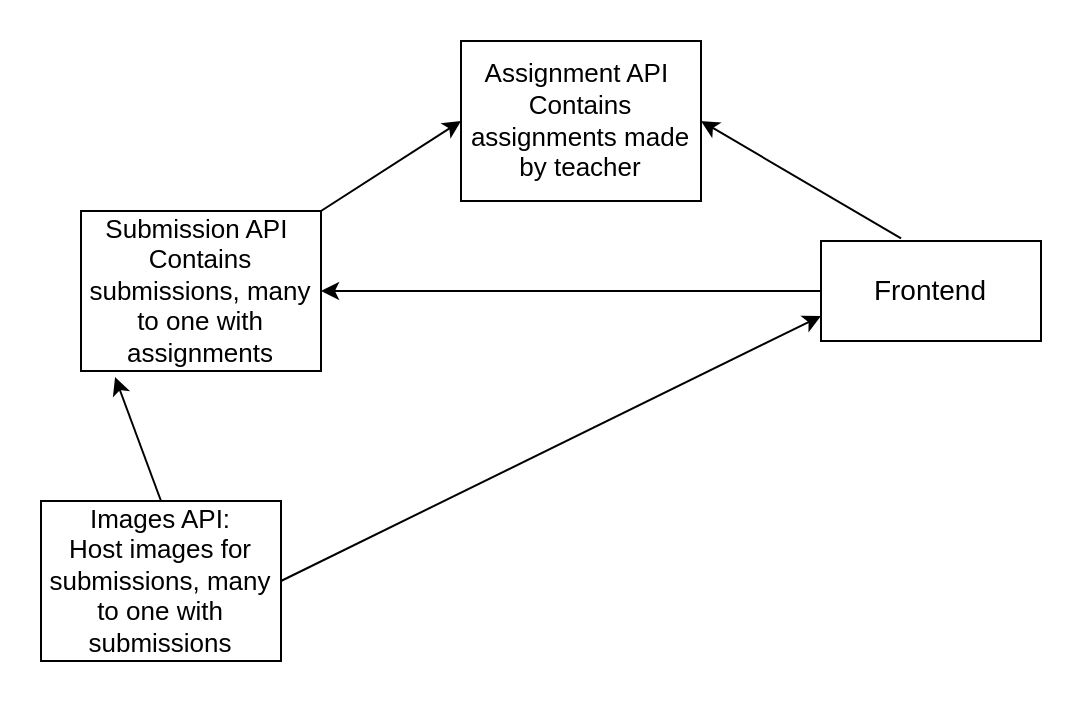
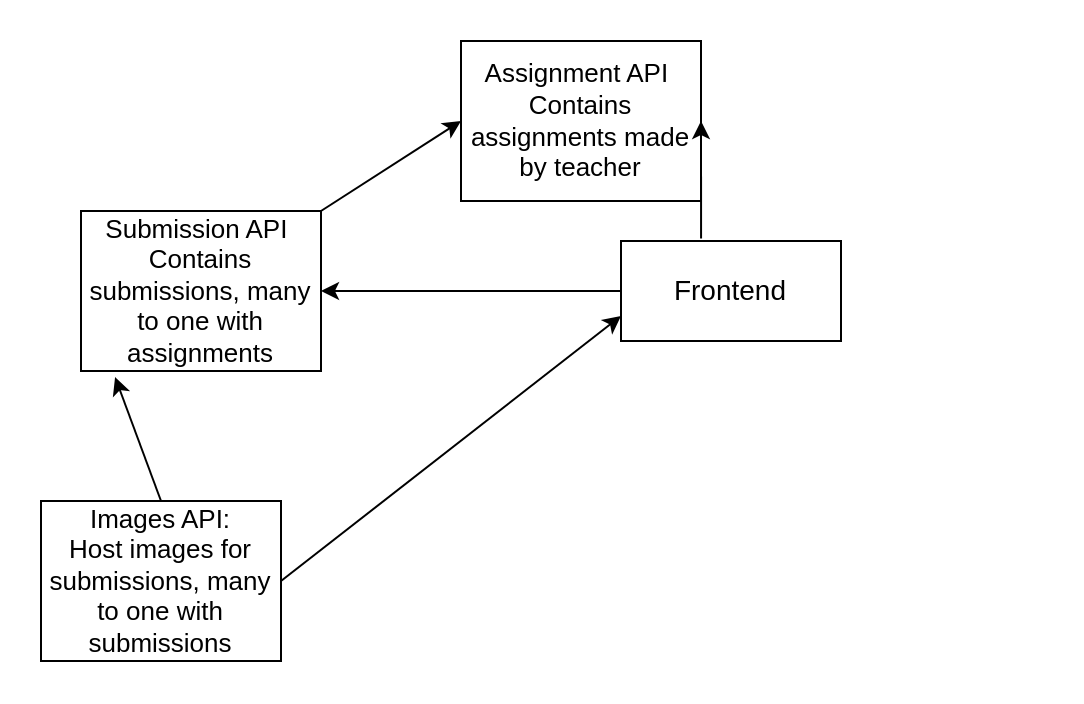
(931, 291) -> (731, 291)
